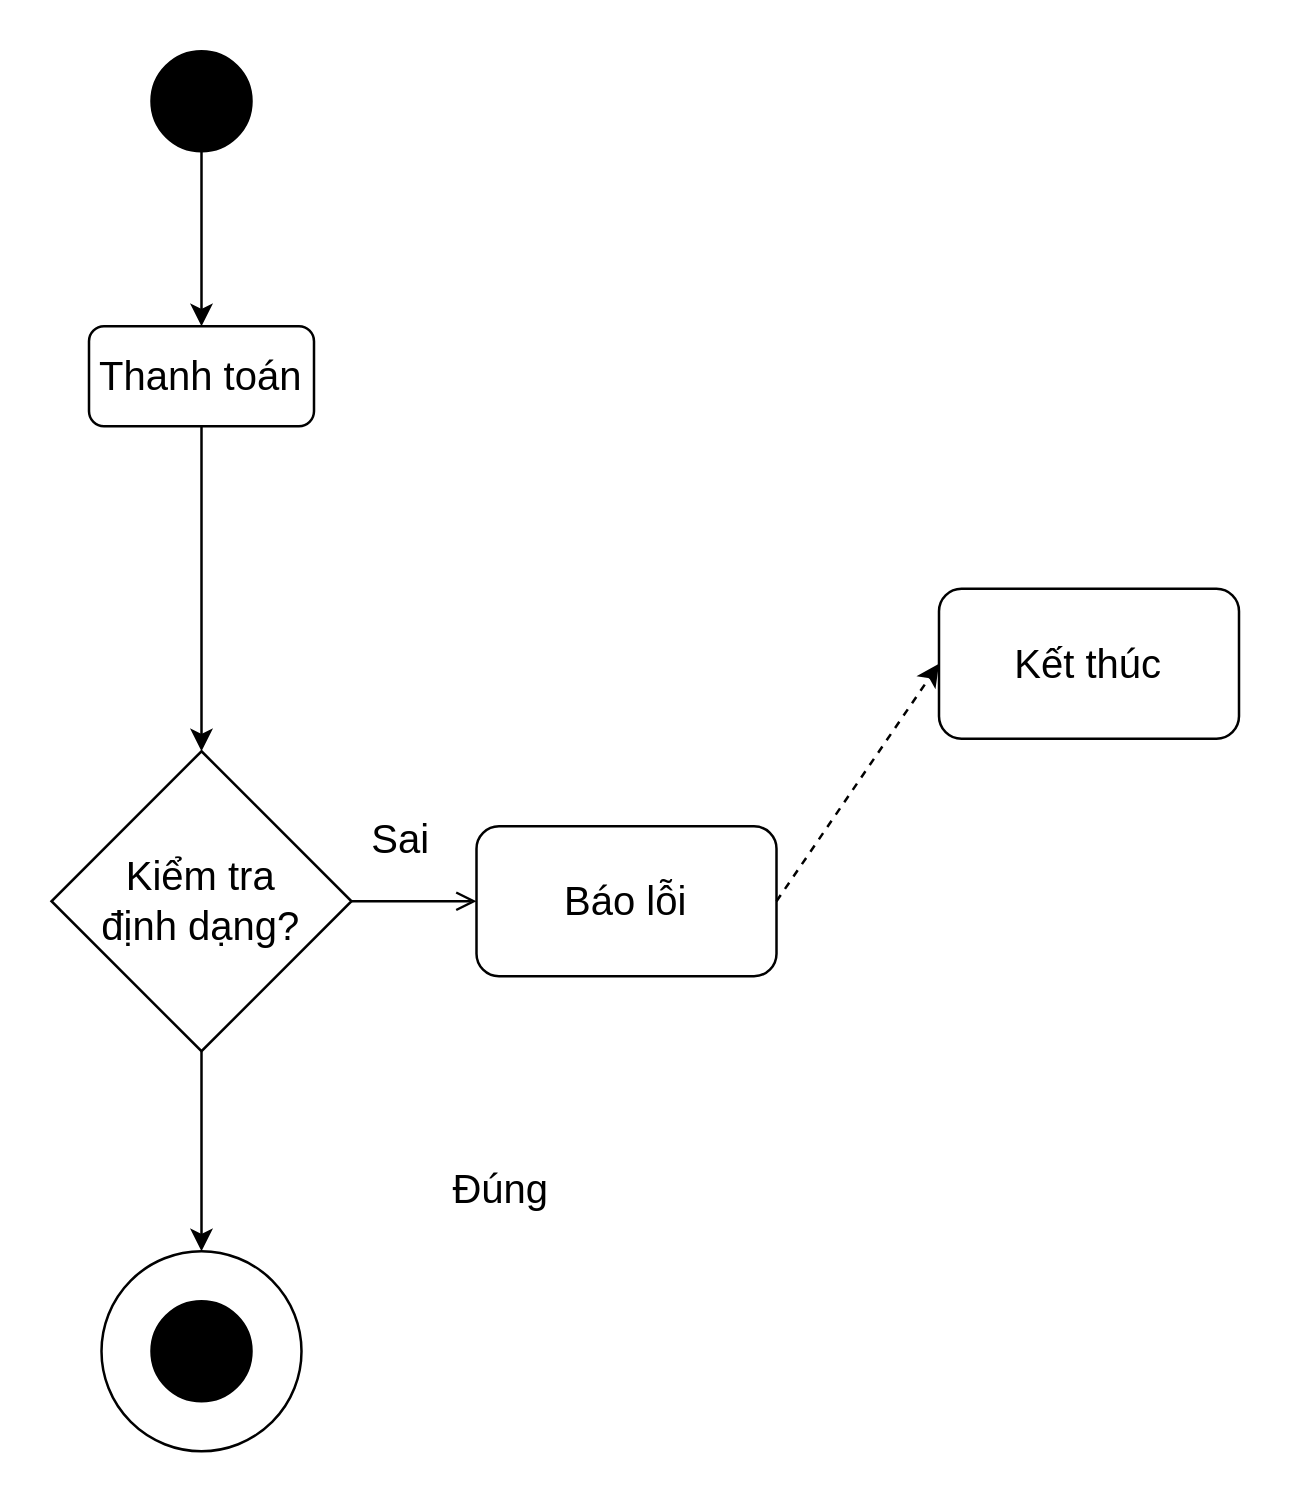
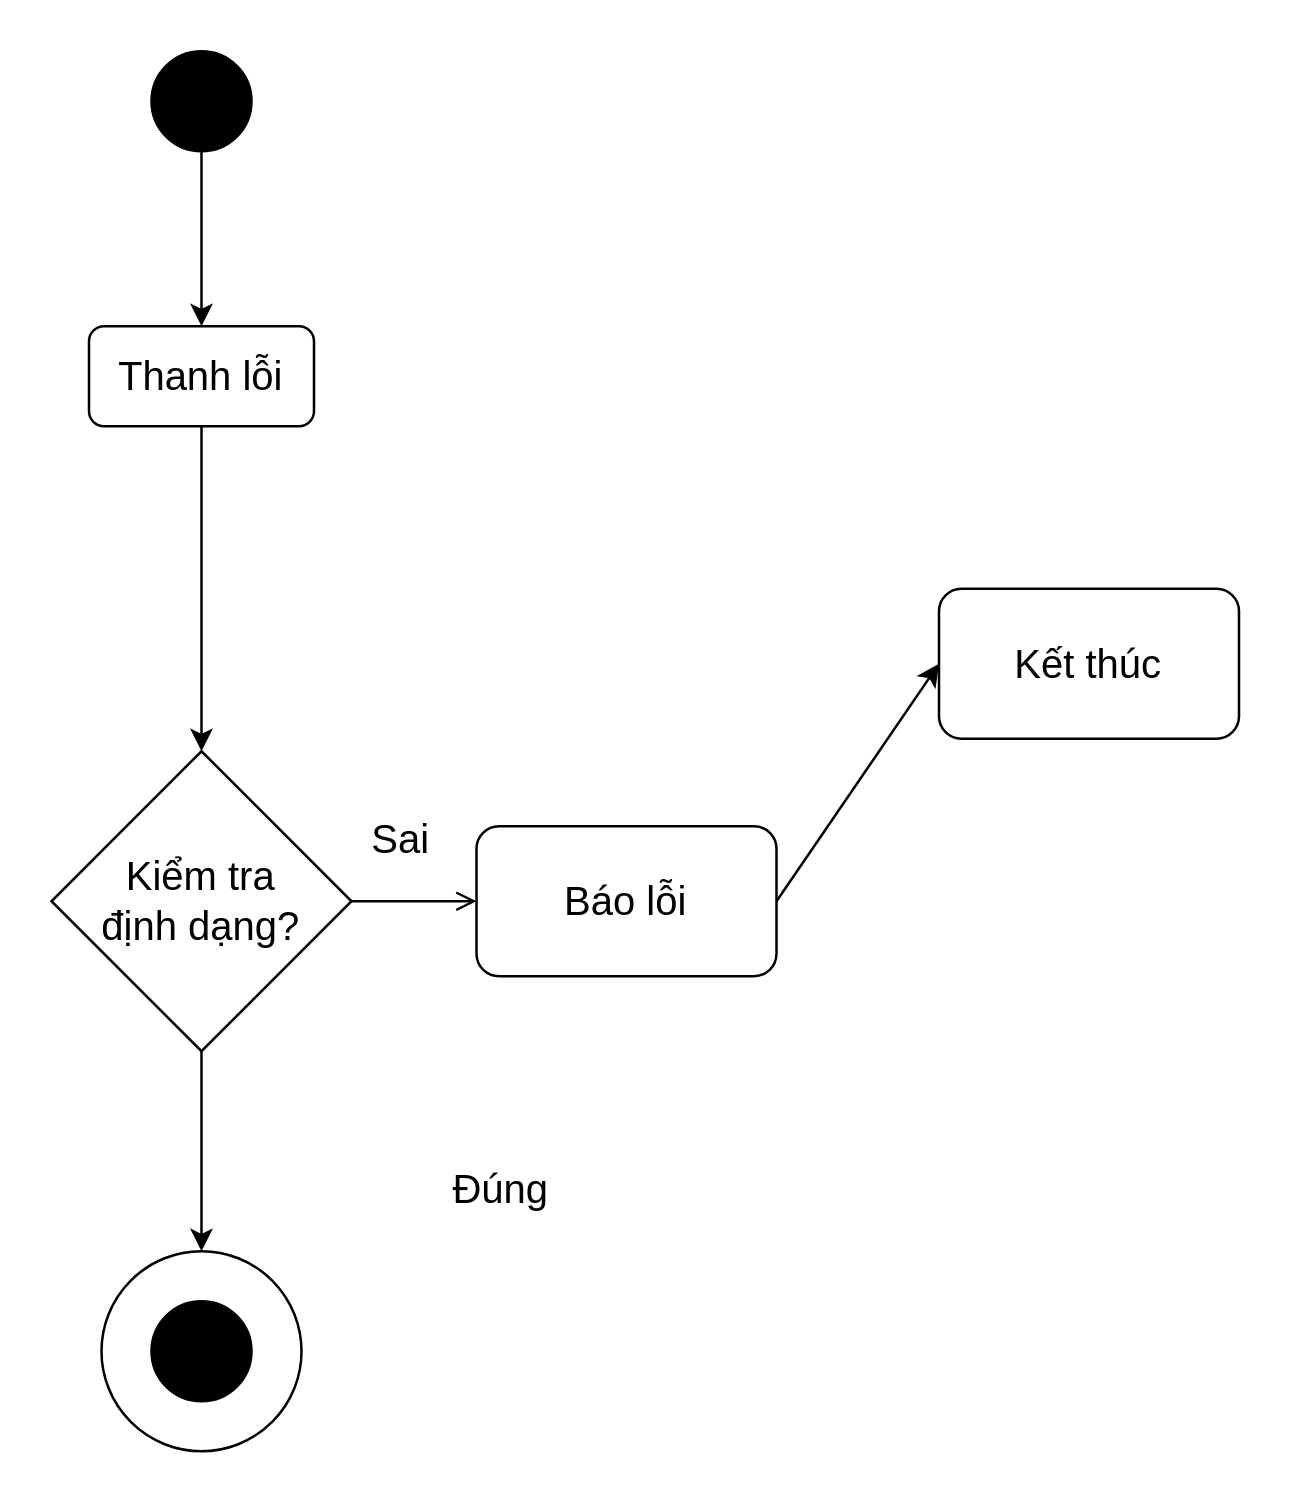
(201, 376) -> (201, 376)
(854, 788) -> (854, 788)
